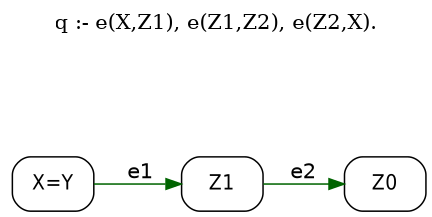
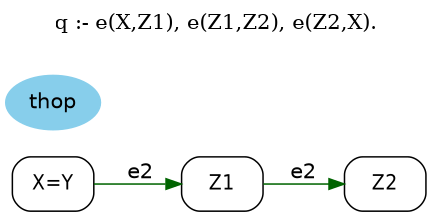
none -> (53, 103)
(141, 173) -> (141, 173)
(385, 184) -> (385, 184)
